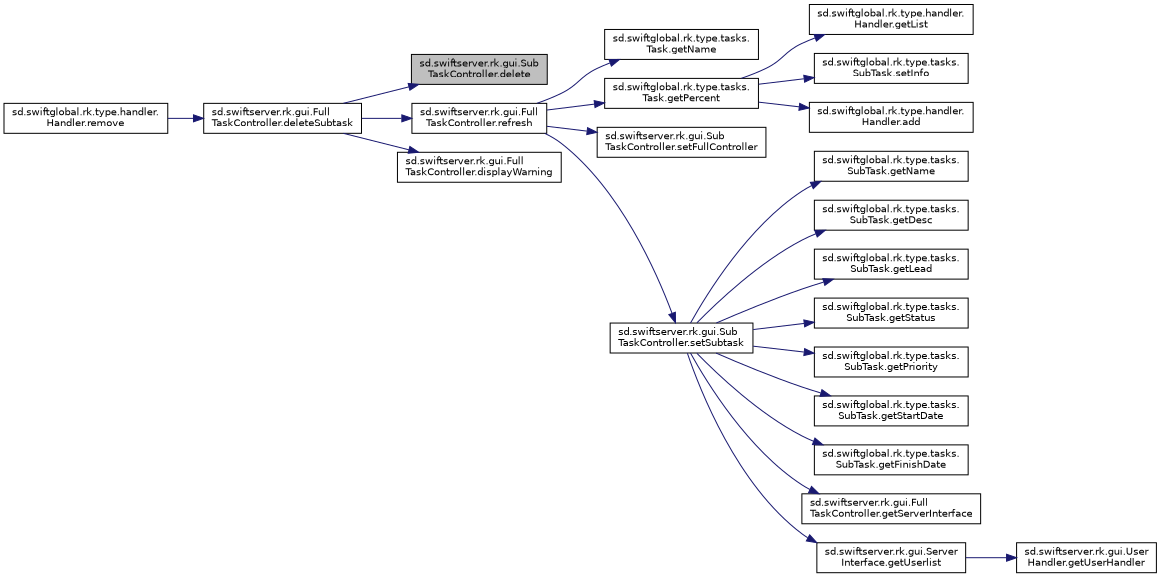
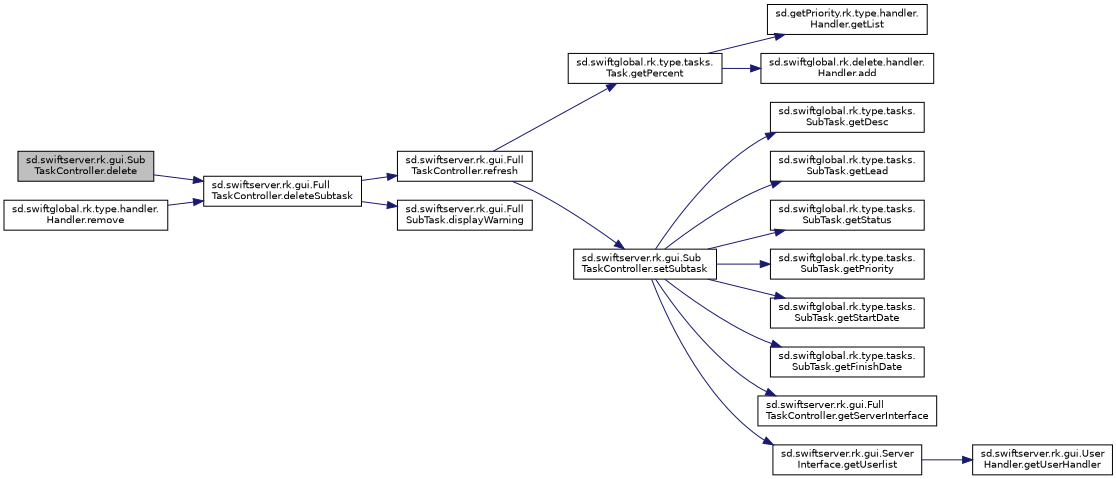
(891, 19) -> (847, 19)
(682, 44) -> none
(891, 68) -> none
(376, 95) -> (174, 177)
(891, 117) -> (847, 68)
(682, 142) -> none
(891, 166) -> none
(479, 167) -> (465, 215)
